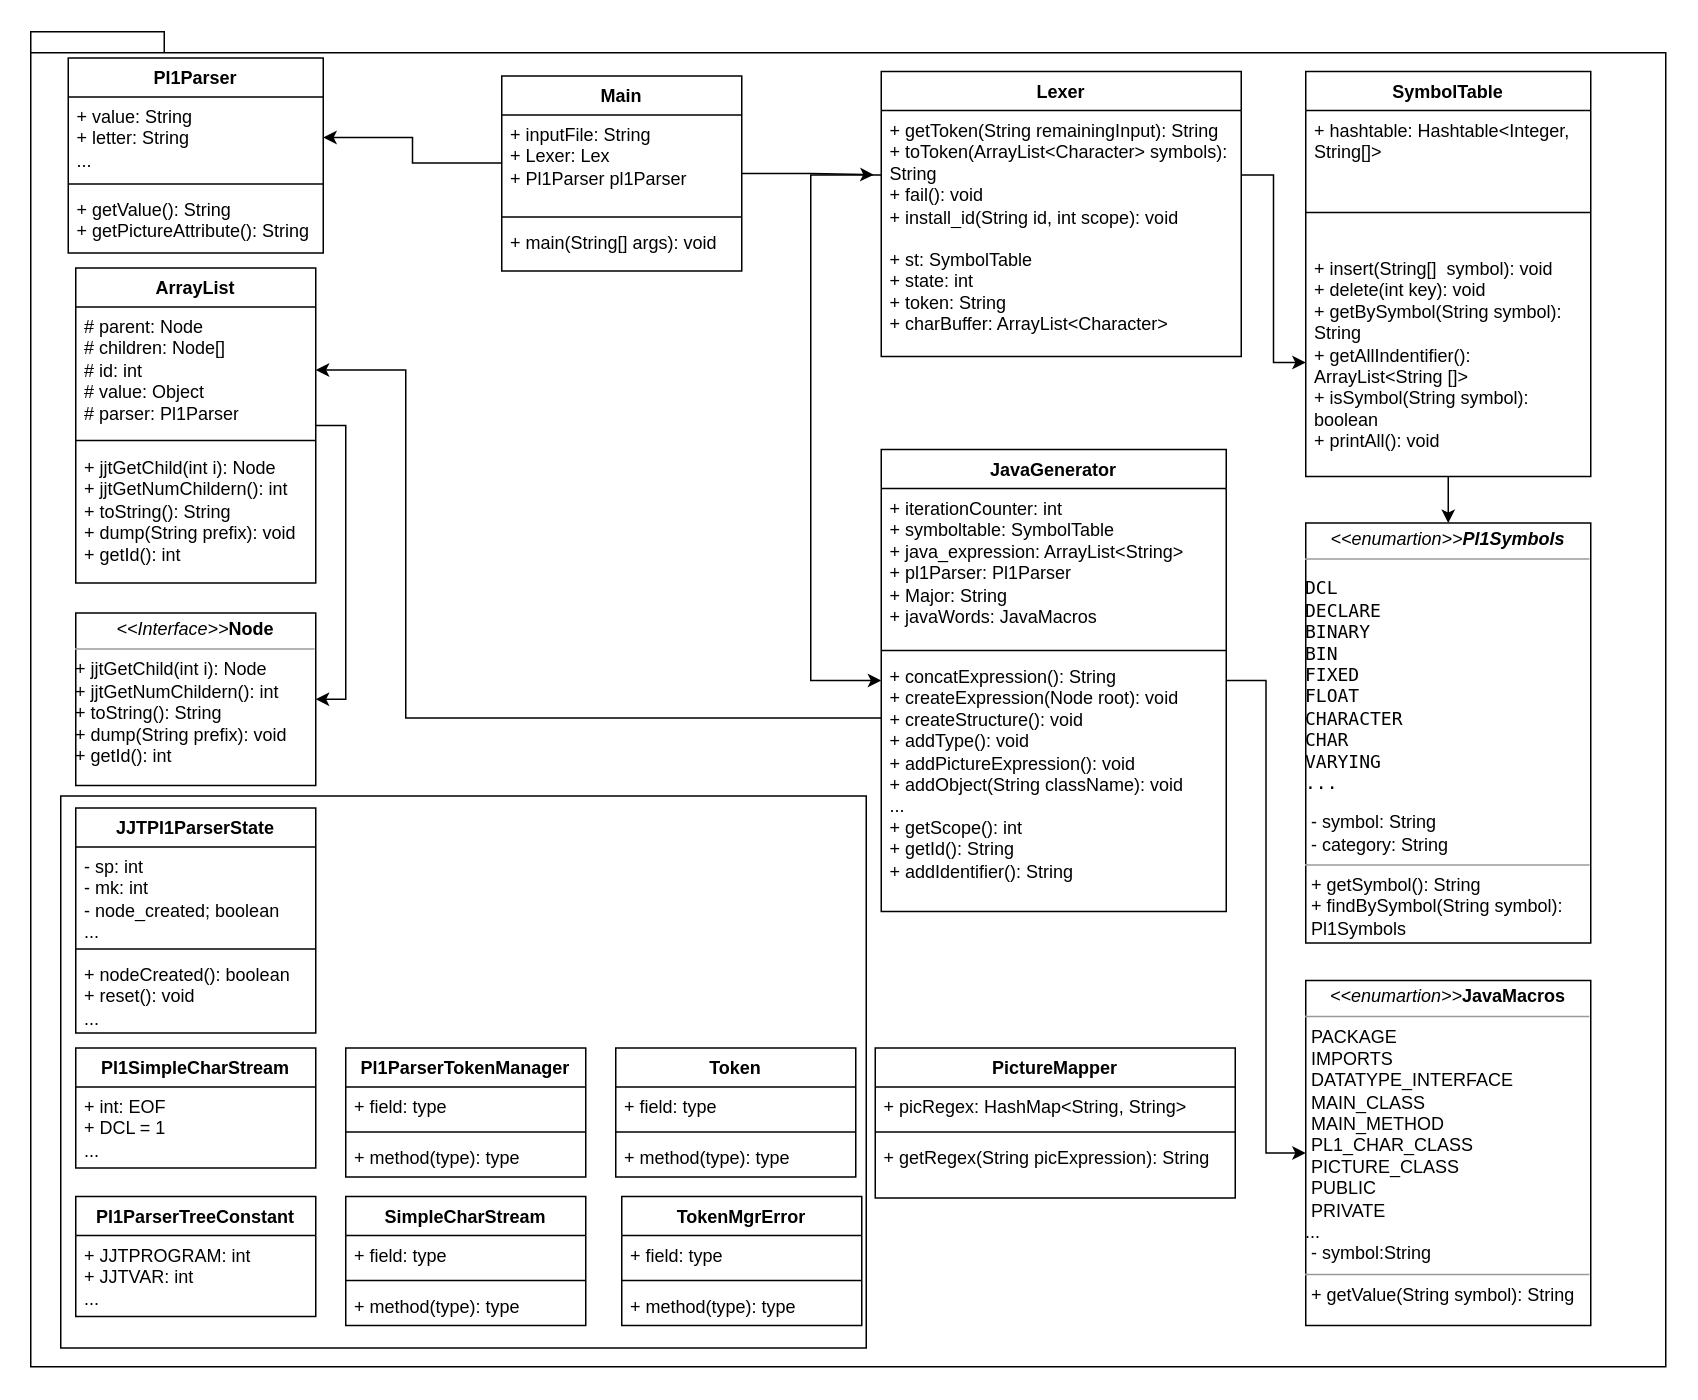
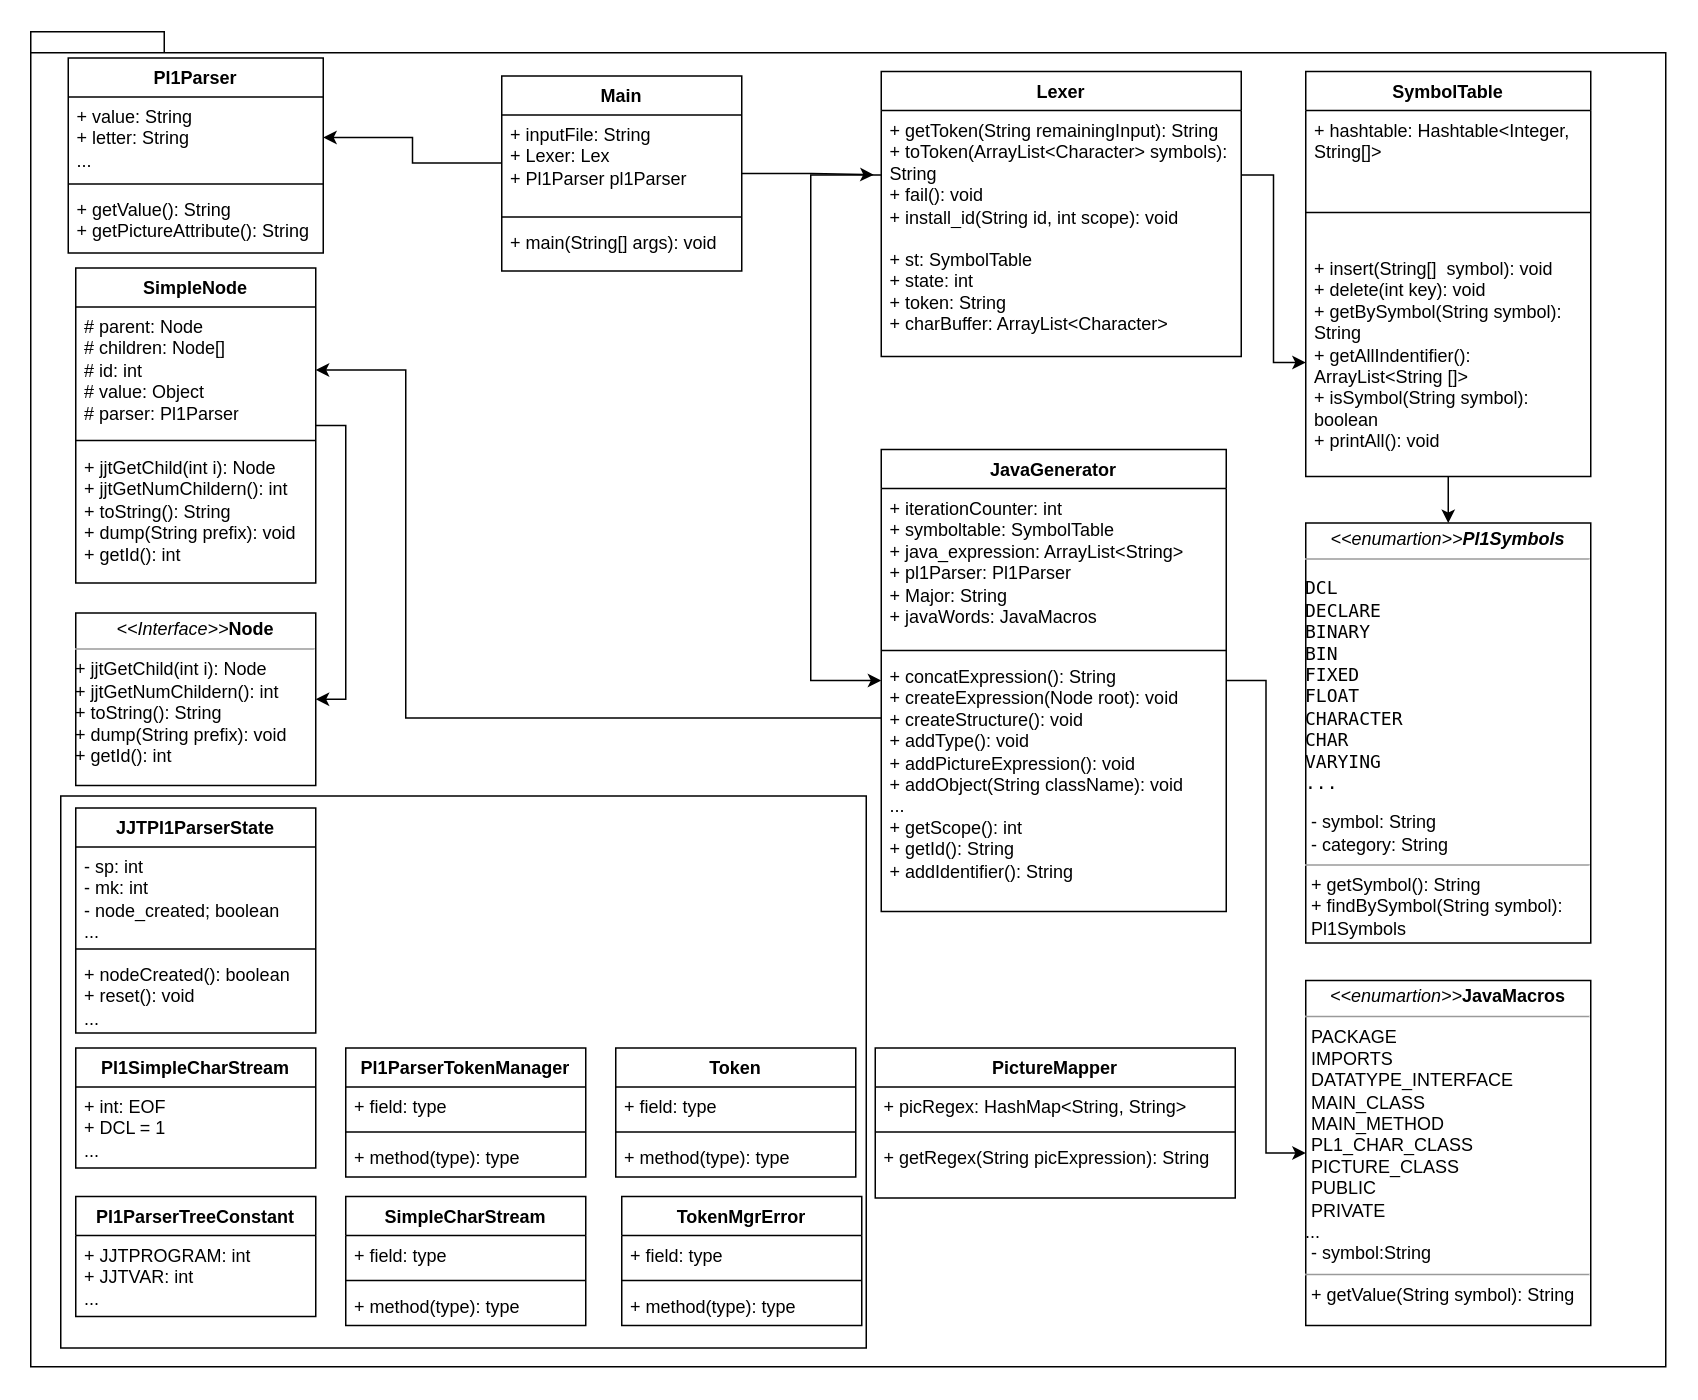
(196, 289) -> (196, 289)
